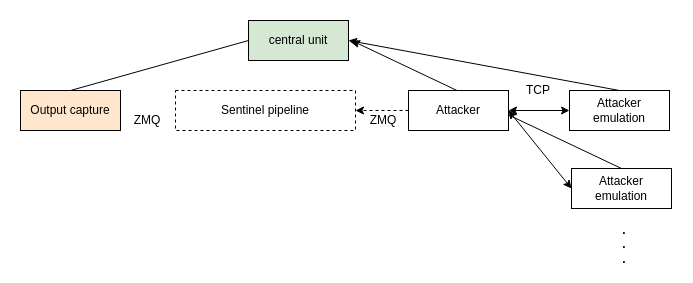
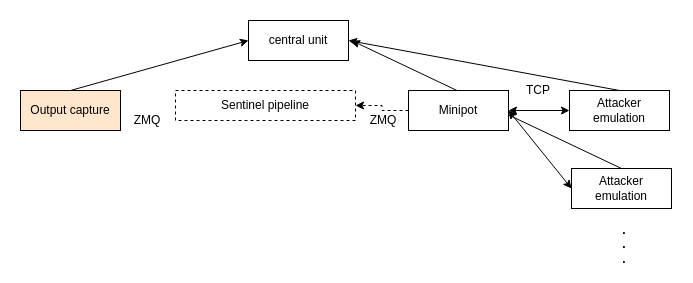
(299, 41) -> (299, 41)
(243, 42) -> (240, 43)
(266, 111) -> (266, 106)
(459, 111) -> (459, 111)
